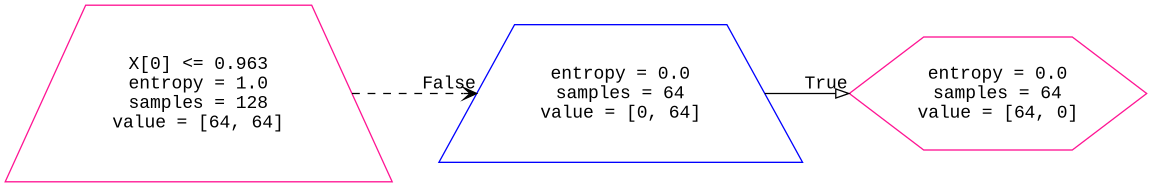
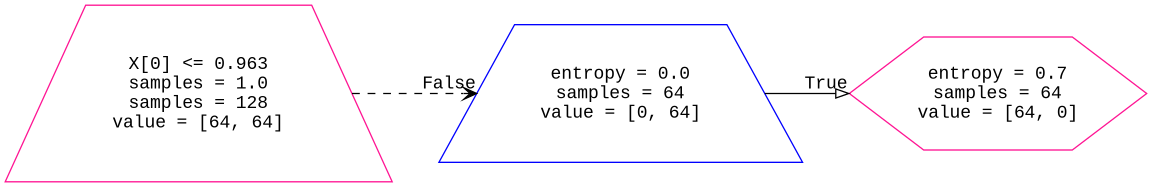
(199, 94) -> (199, 94)
(998, 94) -> (998, 94)
